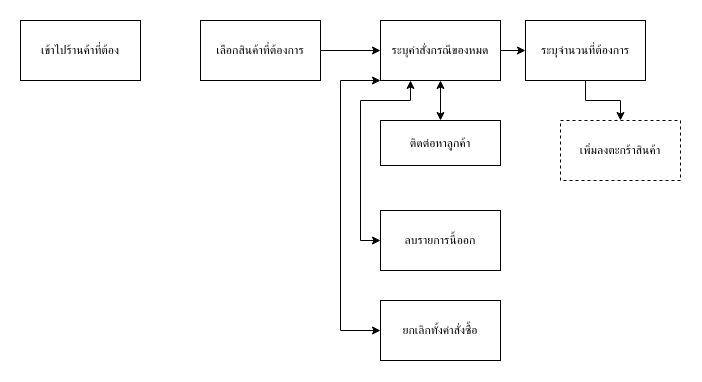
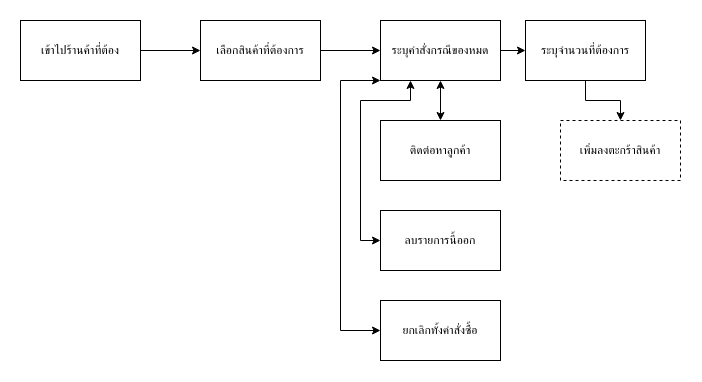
none -> (167, 51)
(441, 143) -> (441, 151)
